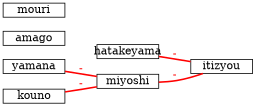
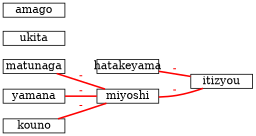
(34, 10) -> none
none -> (34, 38)
none -> (34, 66)
